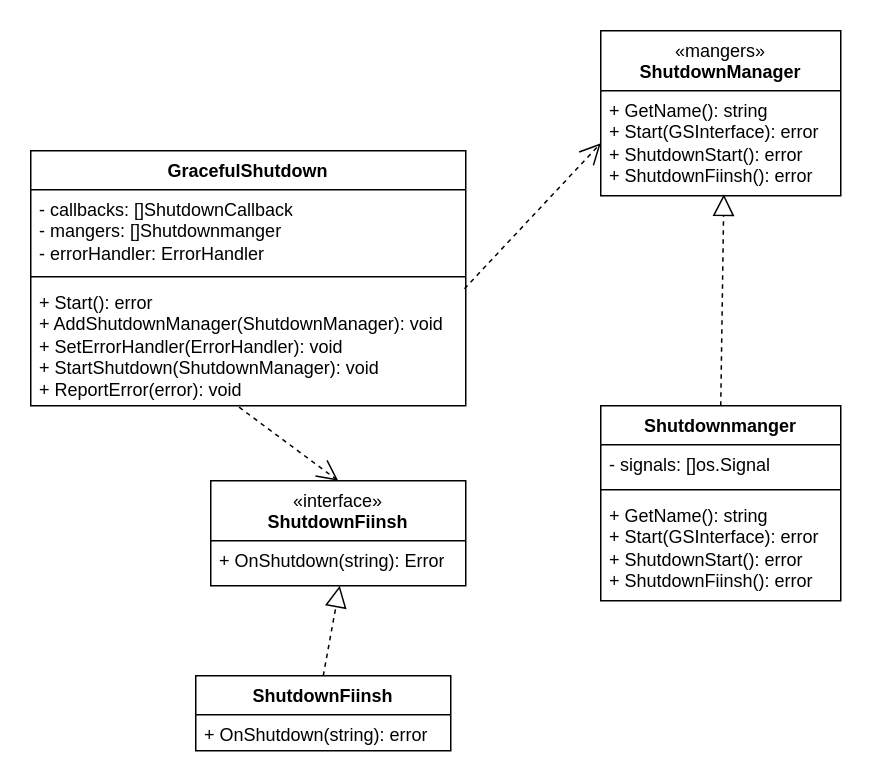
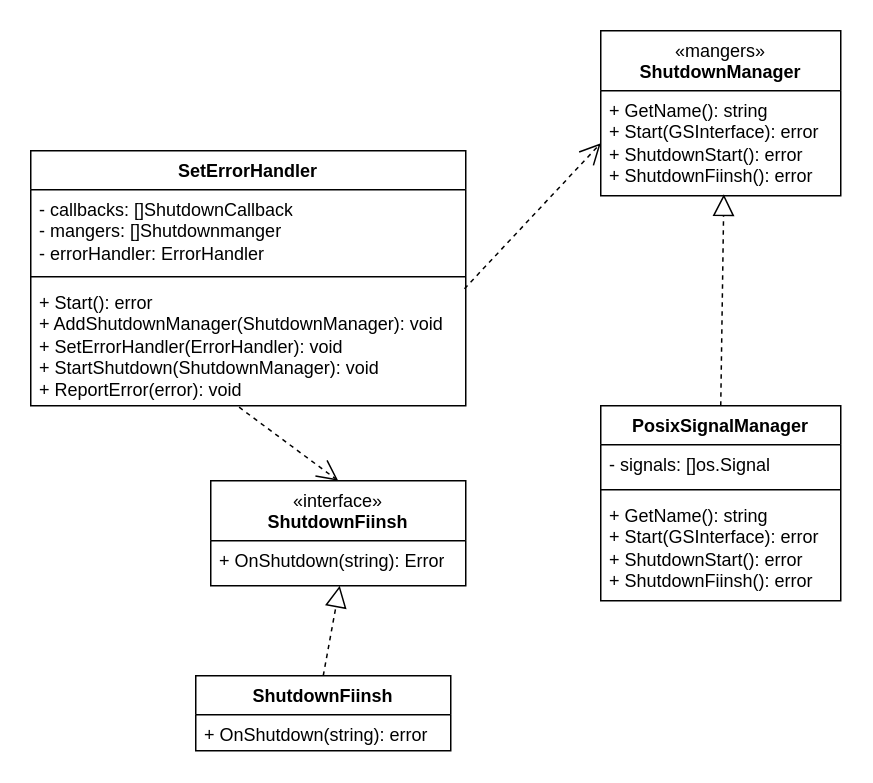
(248, 172) -> (248, 172)
(721, 427) -> (721, 427)
